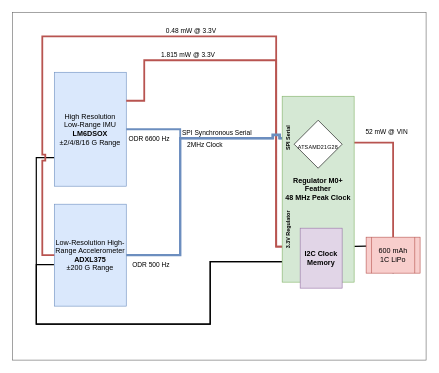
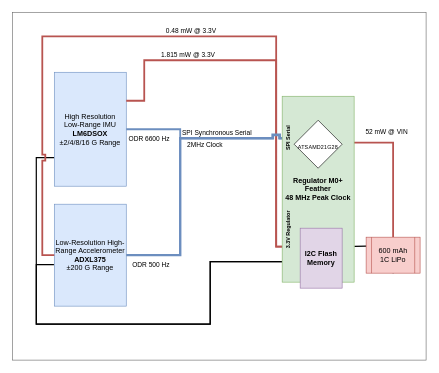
(321, 258) -> (321, 258)
